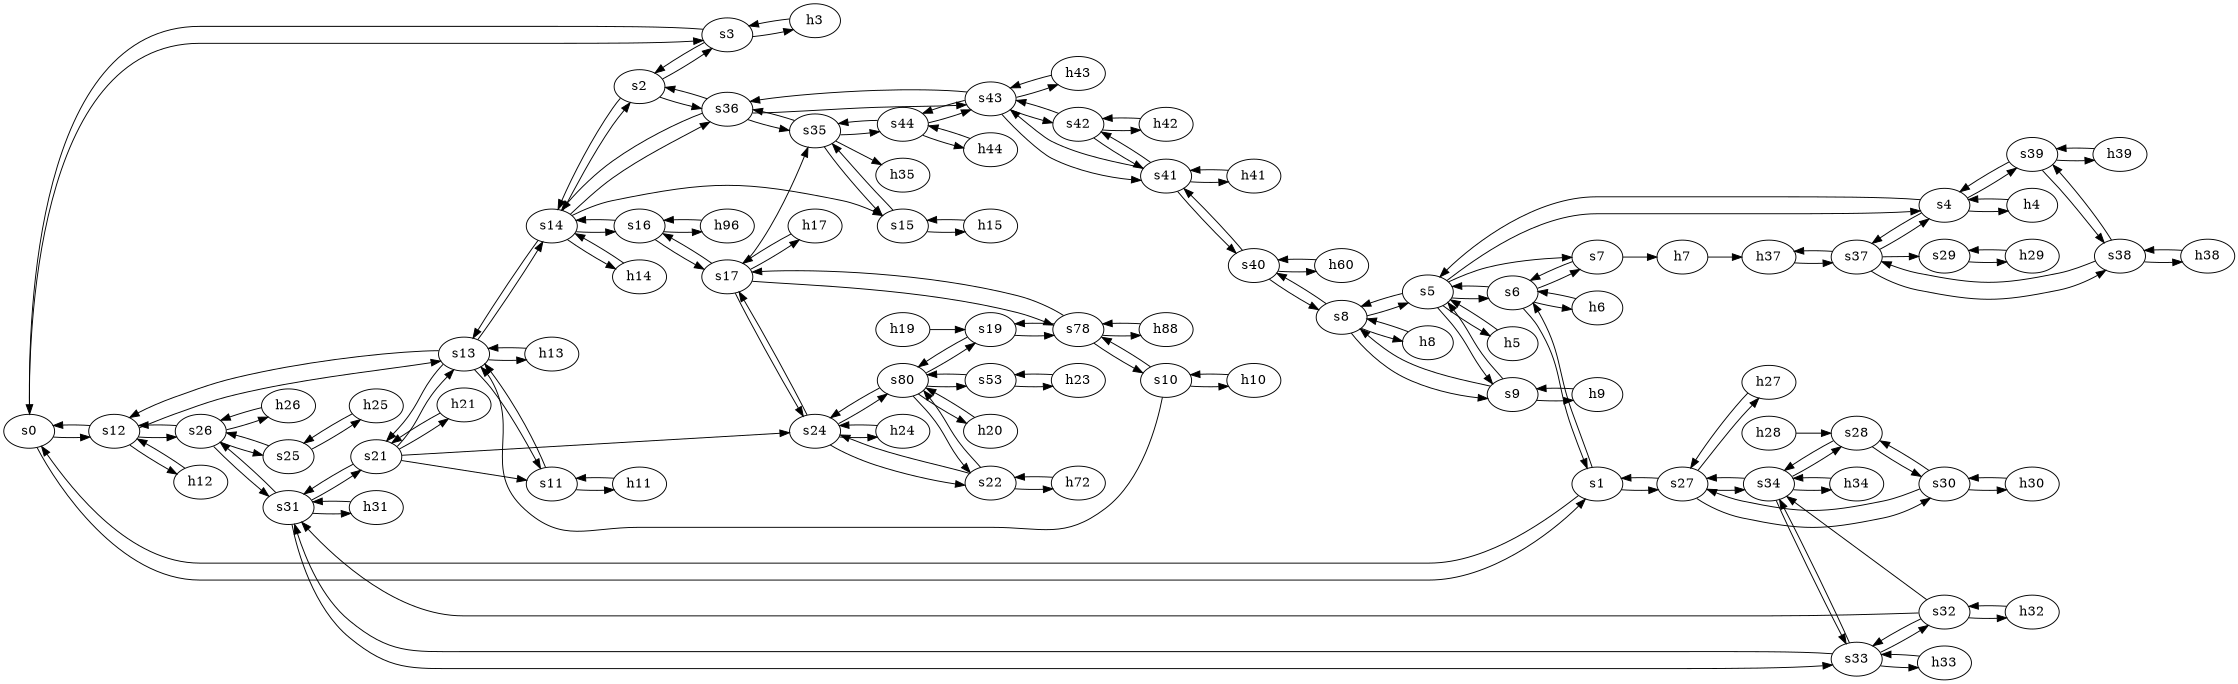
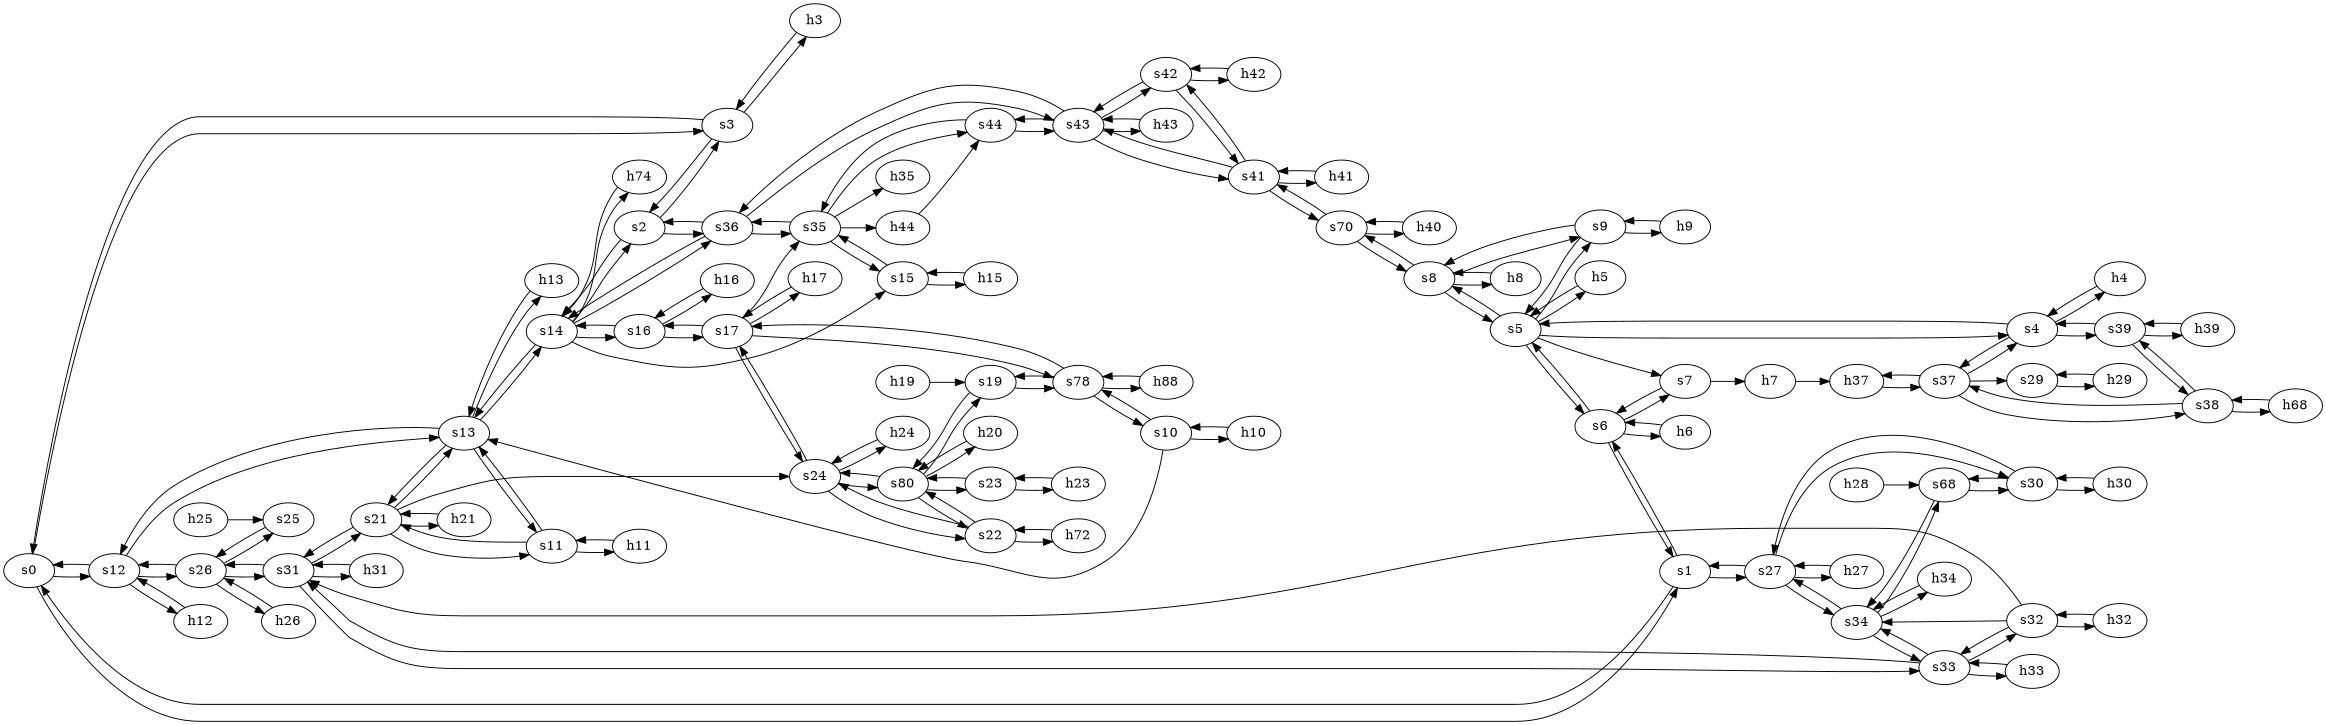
(939, 141) -> (853, 228)
(727, 226) -> (727, 281)
(2208, 256) -> (2296, 406)
(1254, 266) -> (1342, 228)
(1342, 266) -> (1429, 228)
(640, 277) -> (640, 177)
(991, 380) -> (991, 484)
(1857, 433) -> (1944, 485)
(332, 438) -> none
none -> (467, 541)
